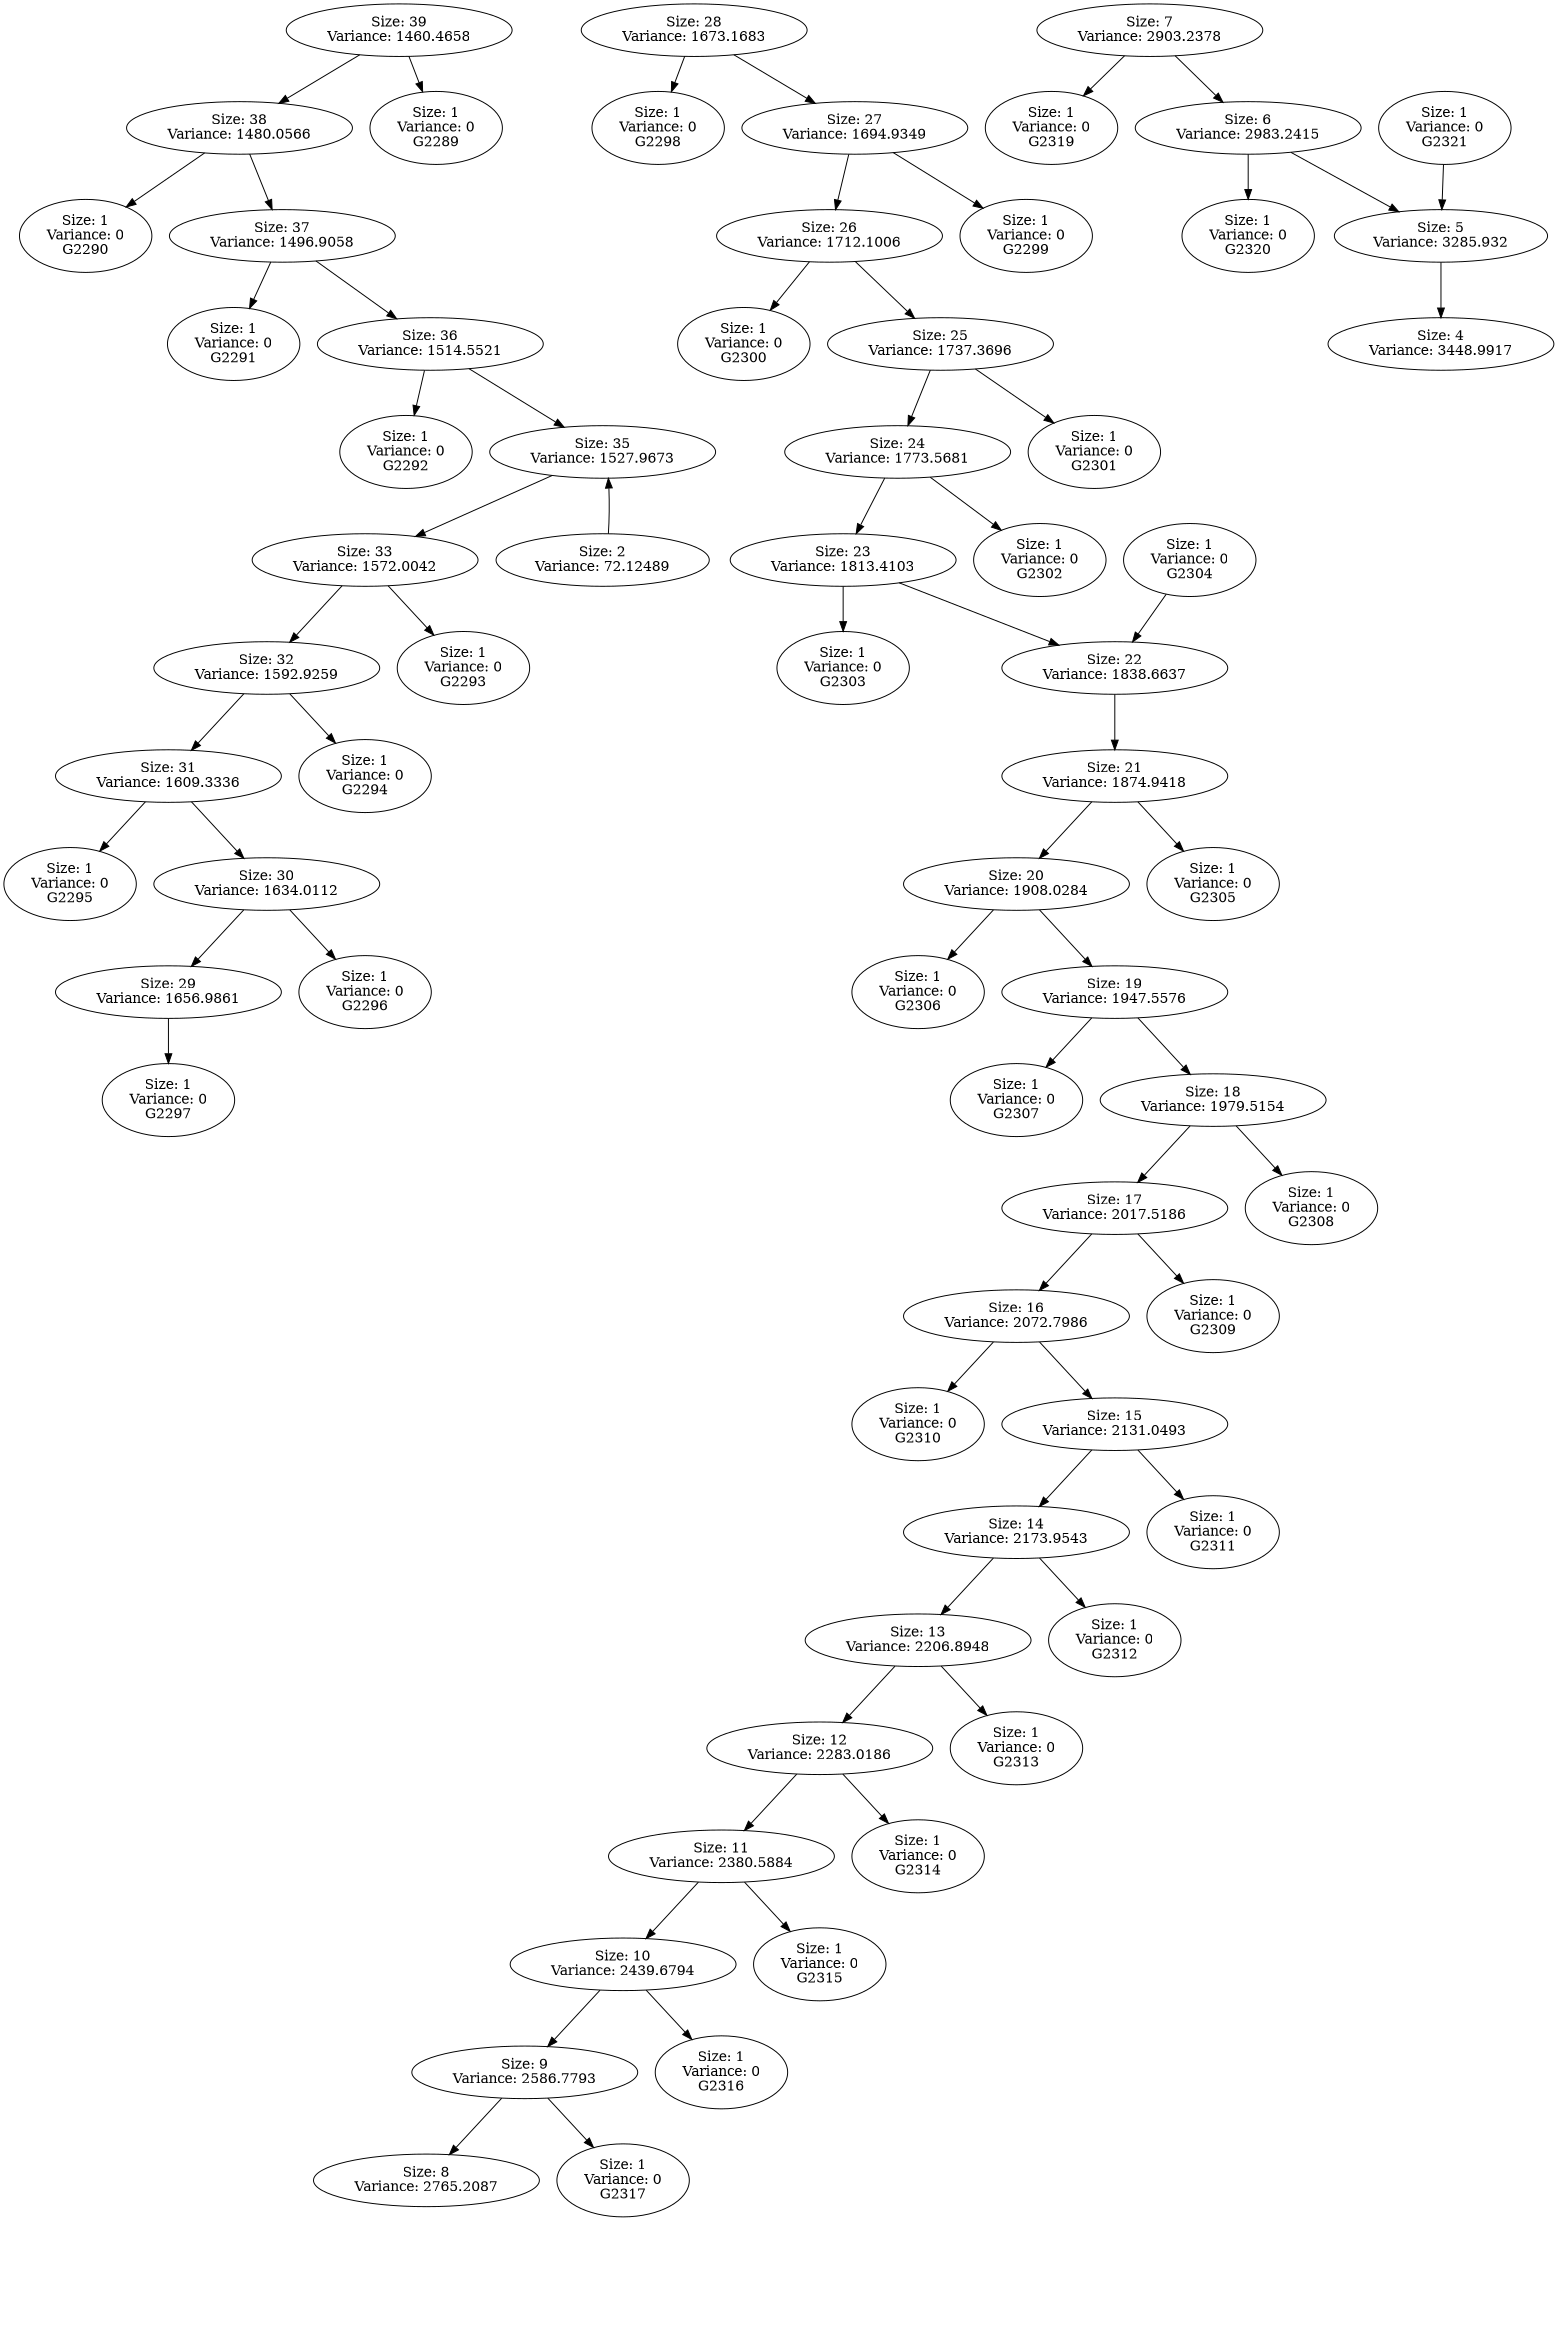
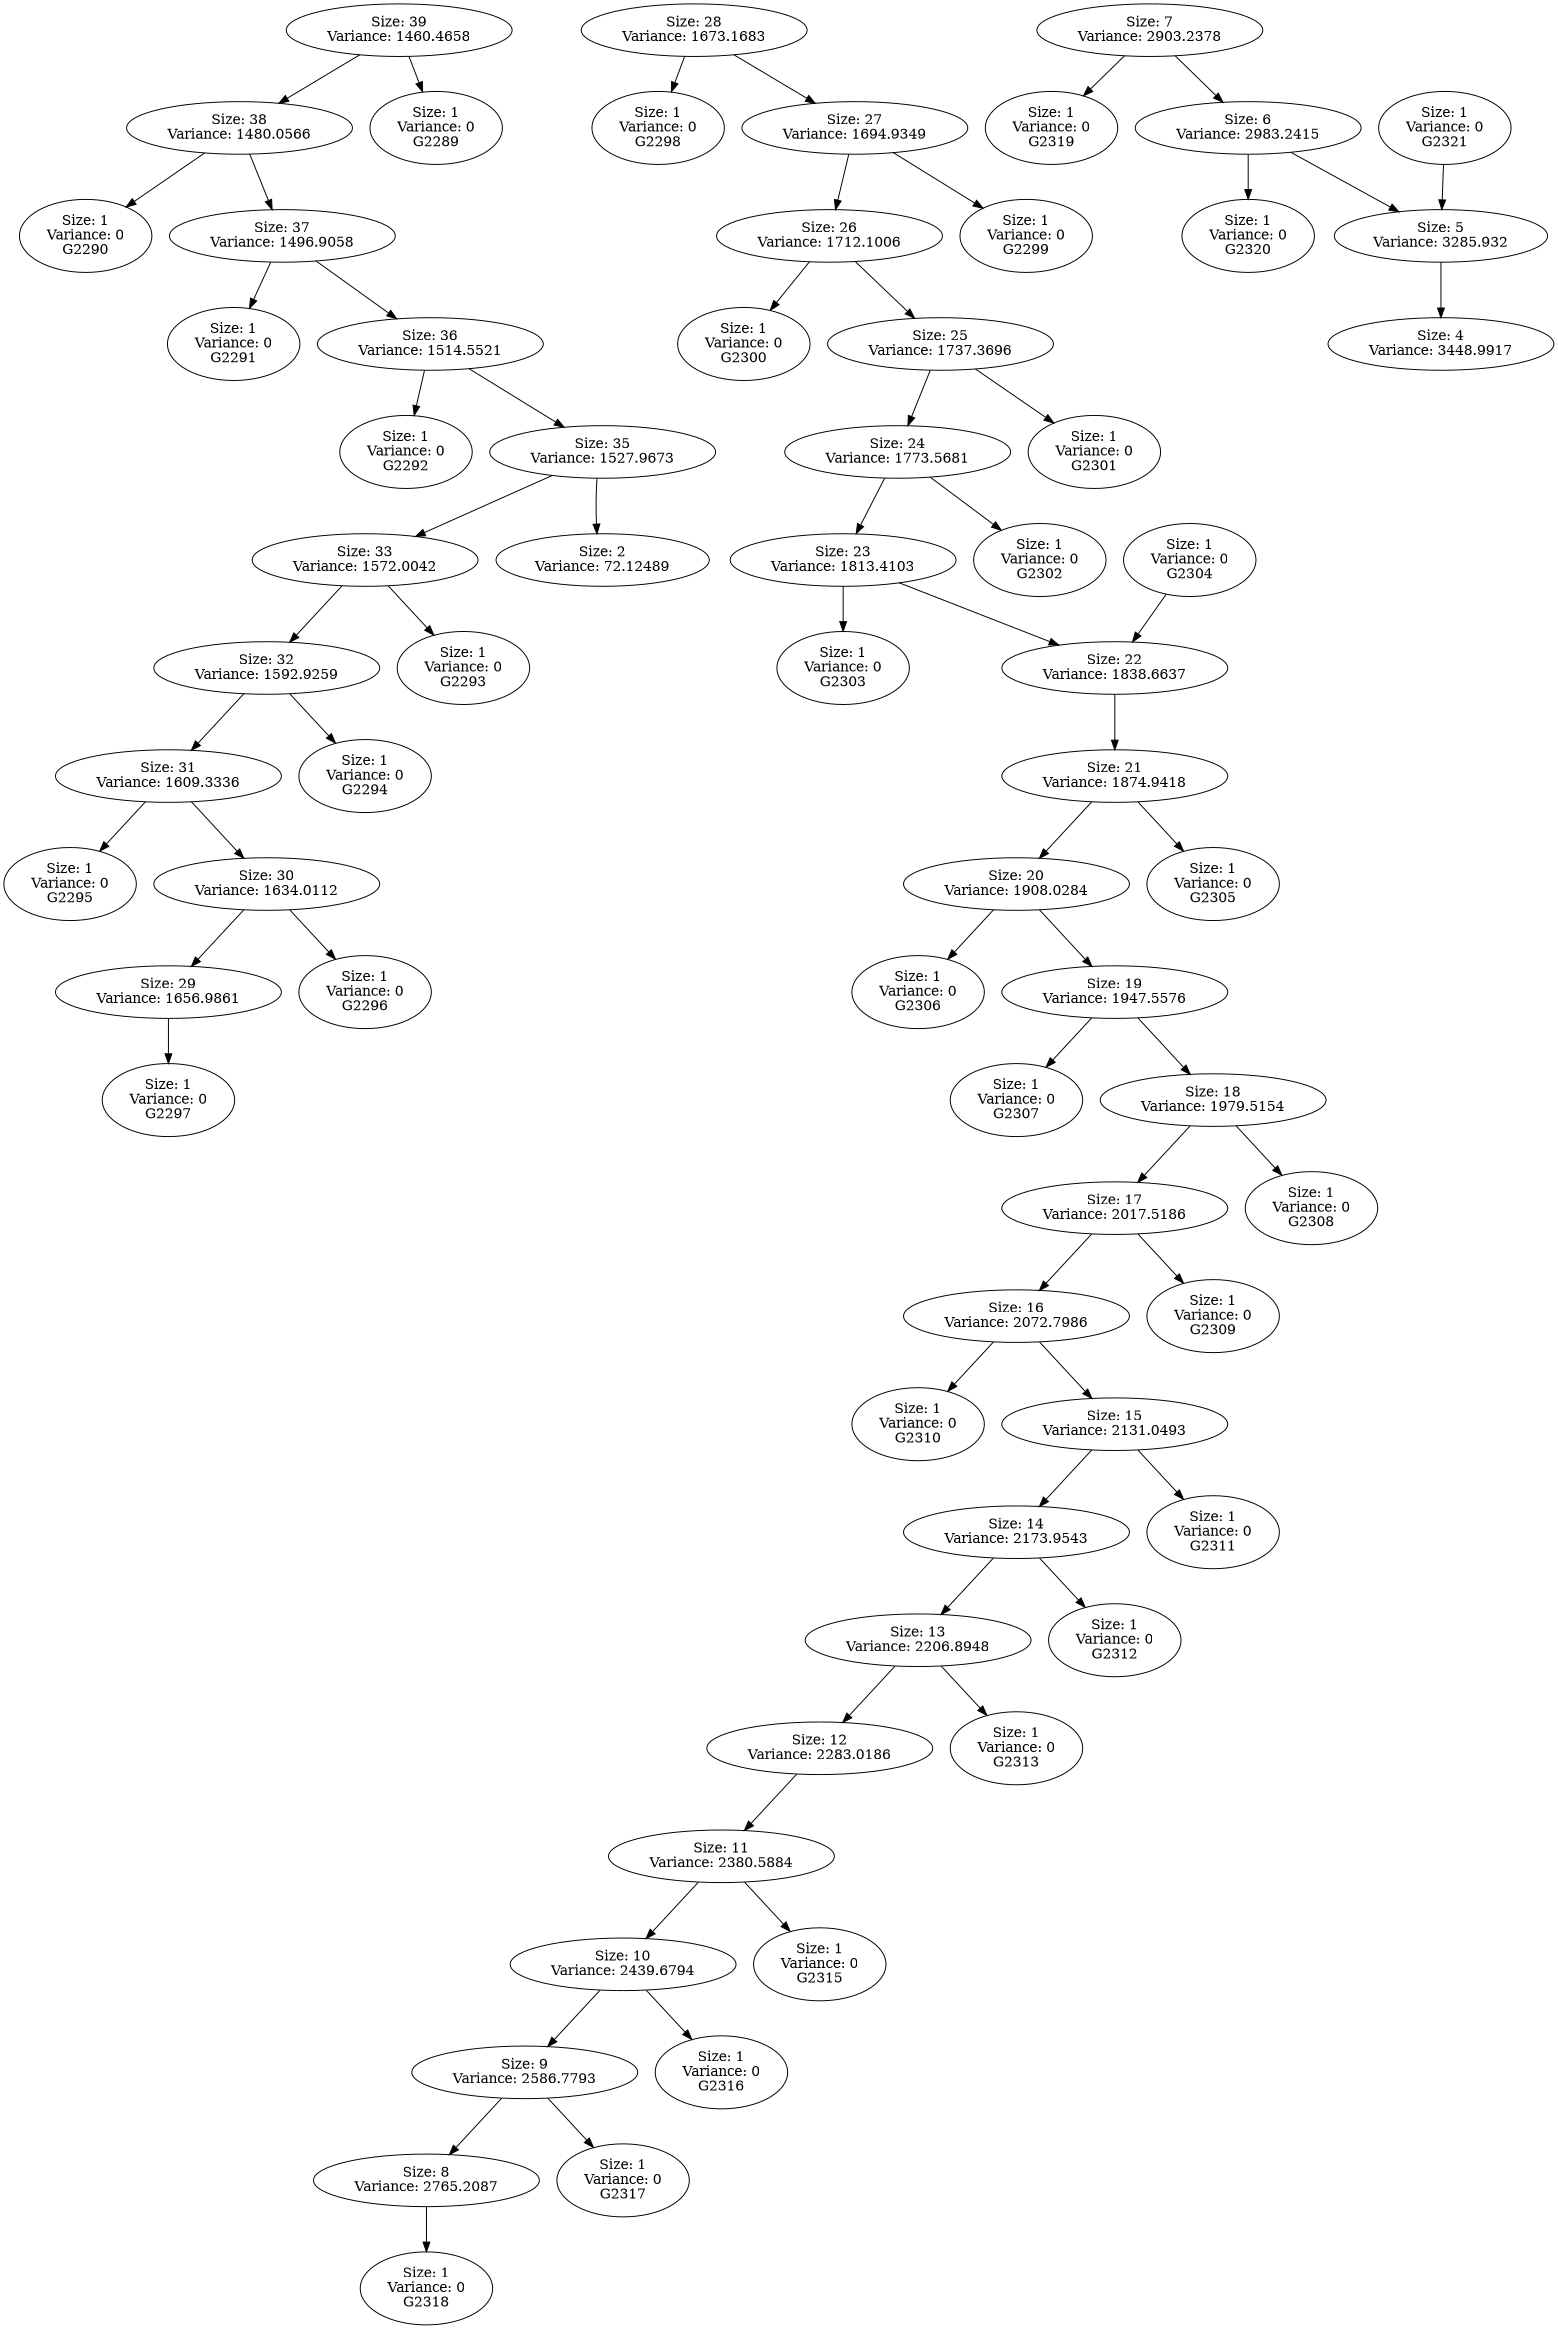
(609, 511) -> (596, 501)
(918, 1856) -> none
none -> (426, 2288)
